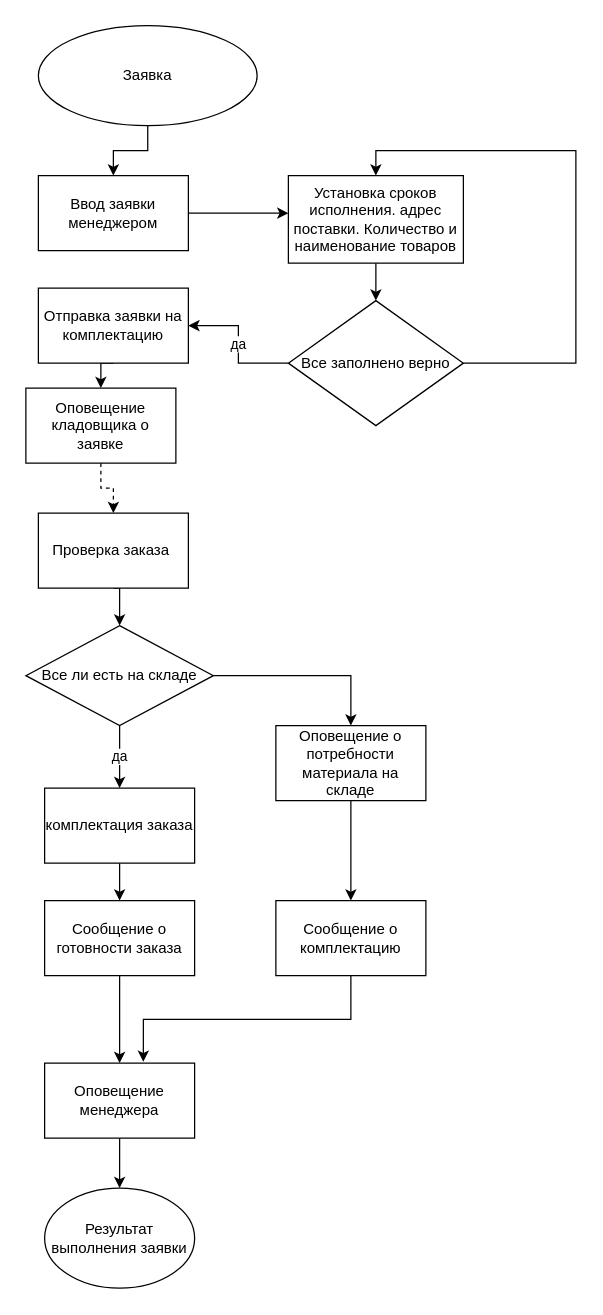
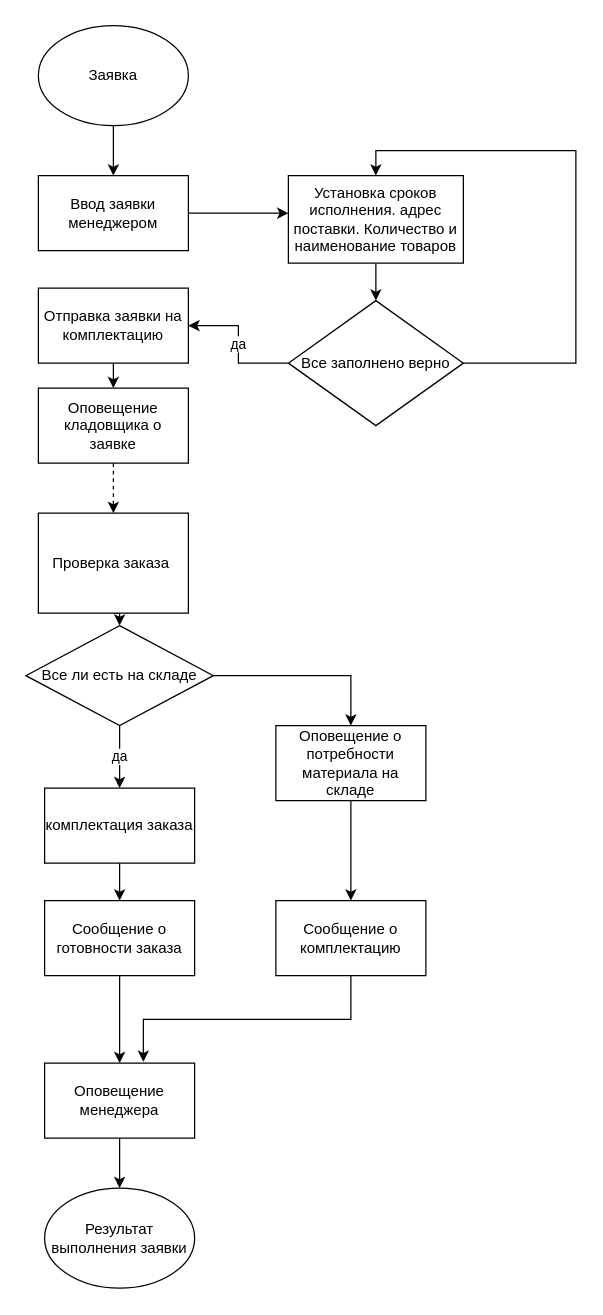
(148, 76) -> (113, 76)
(101, 426) -> (113, 426)
(113, 551) -> (113, 563)
